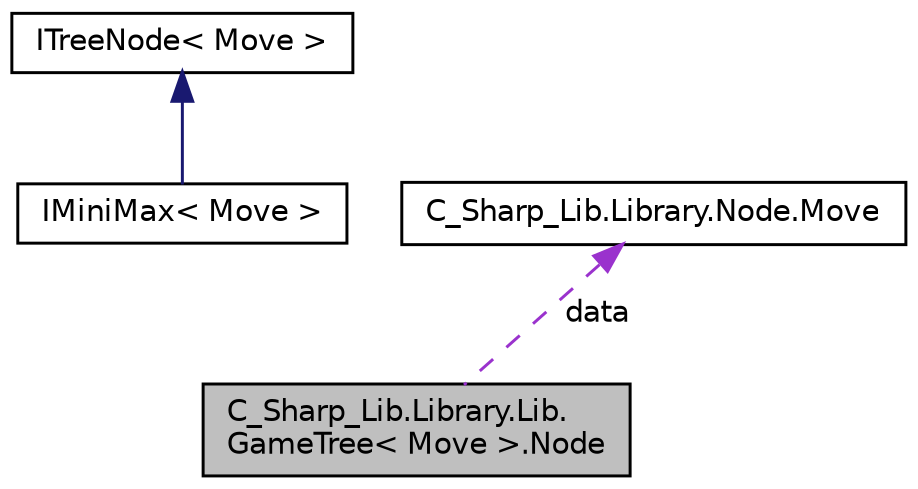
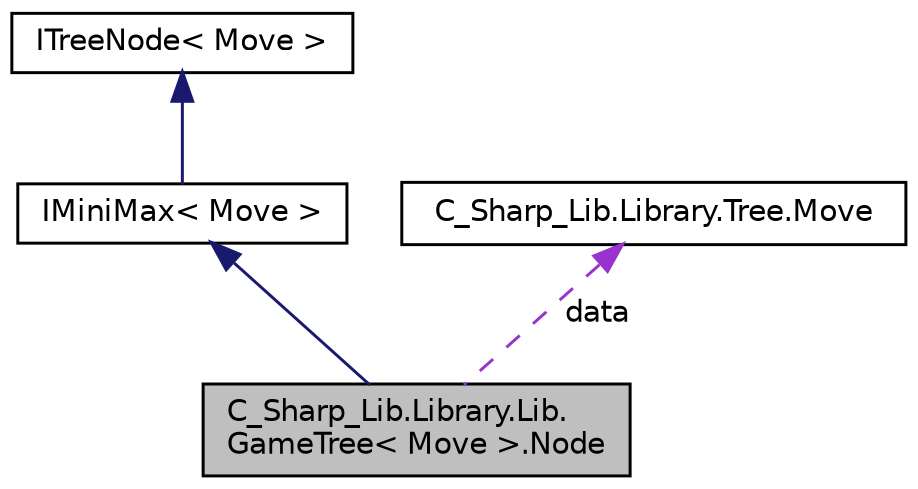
(654, 214) -> (654, 214)
none -> (302, 324)
